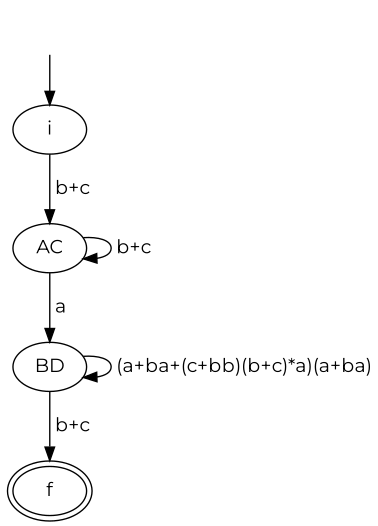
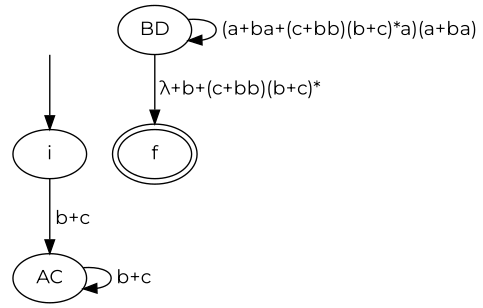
(50, 301) -> none
(71, 426) -> (238, 89)
